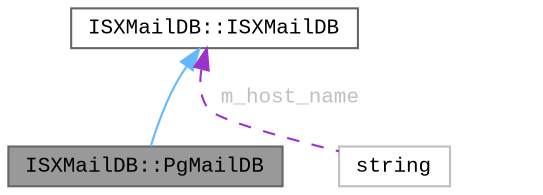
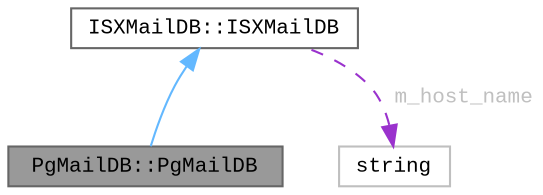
(253, 128) -> (359, 76)
(145, 166) -> (145, 166)
